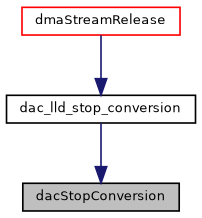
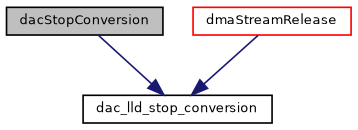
(101, 145) -> (125, 60)
